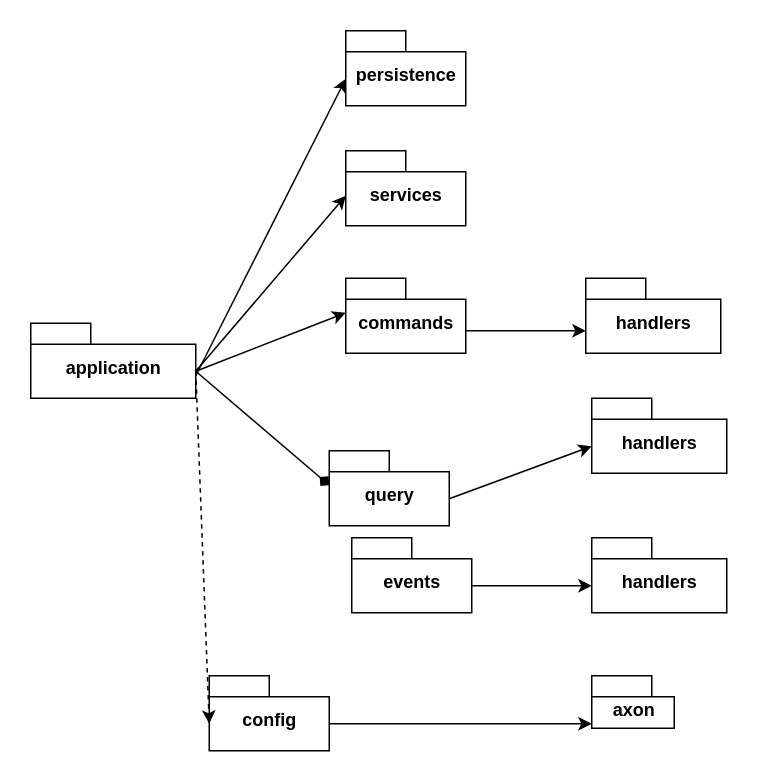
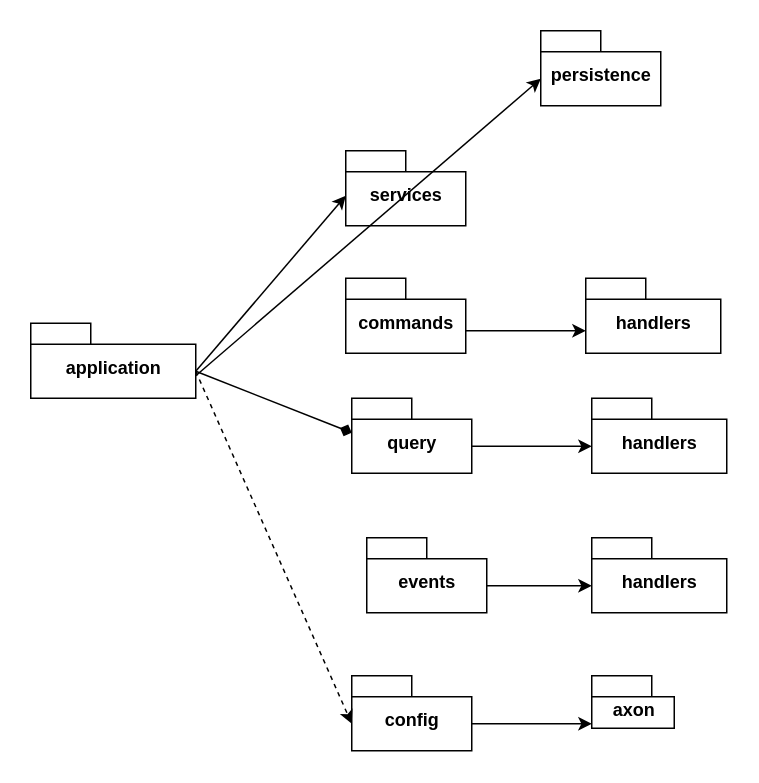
(406, 68) -> (601, 68)
(273, 341) -> none
(389, 488) -> (412, 436)
(412, 575) -> (427, 575)
(269, 713) -> (412, 713)
